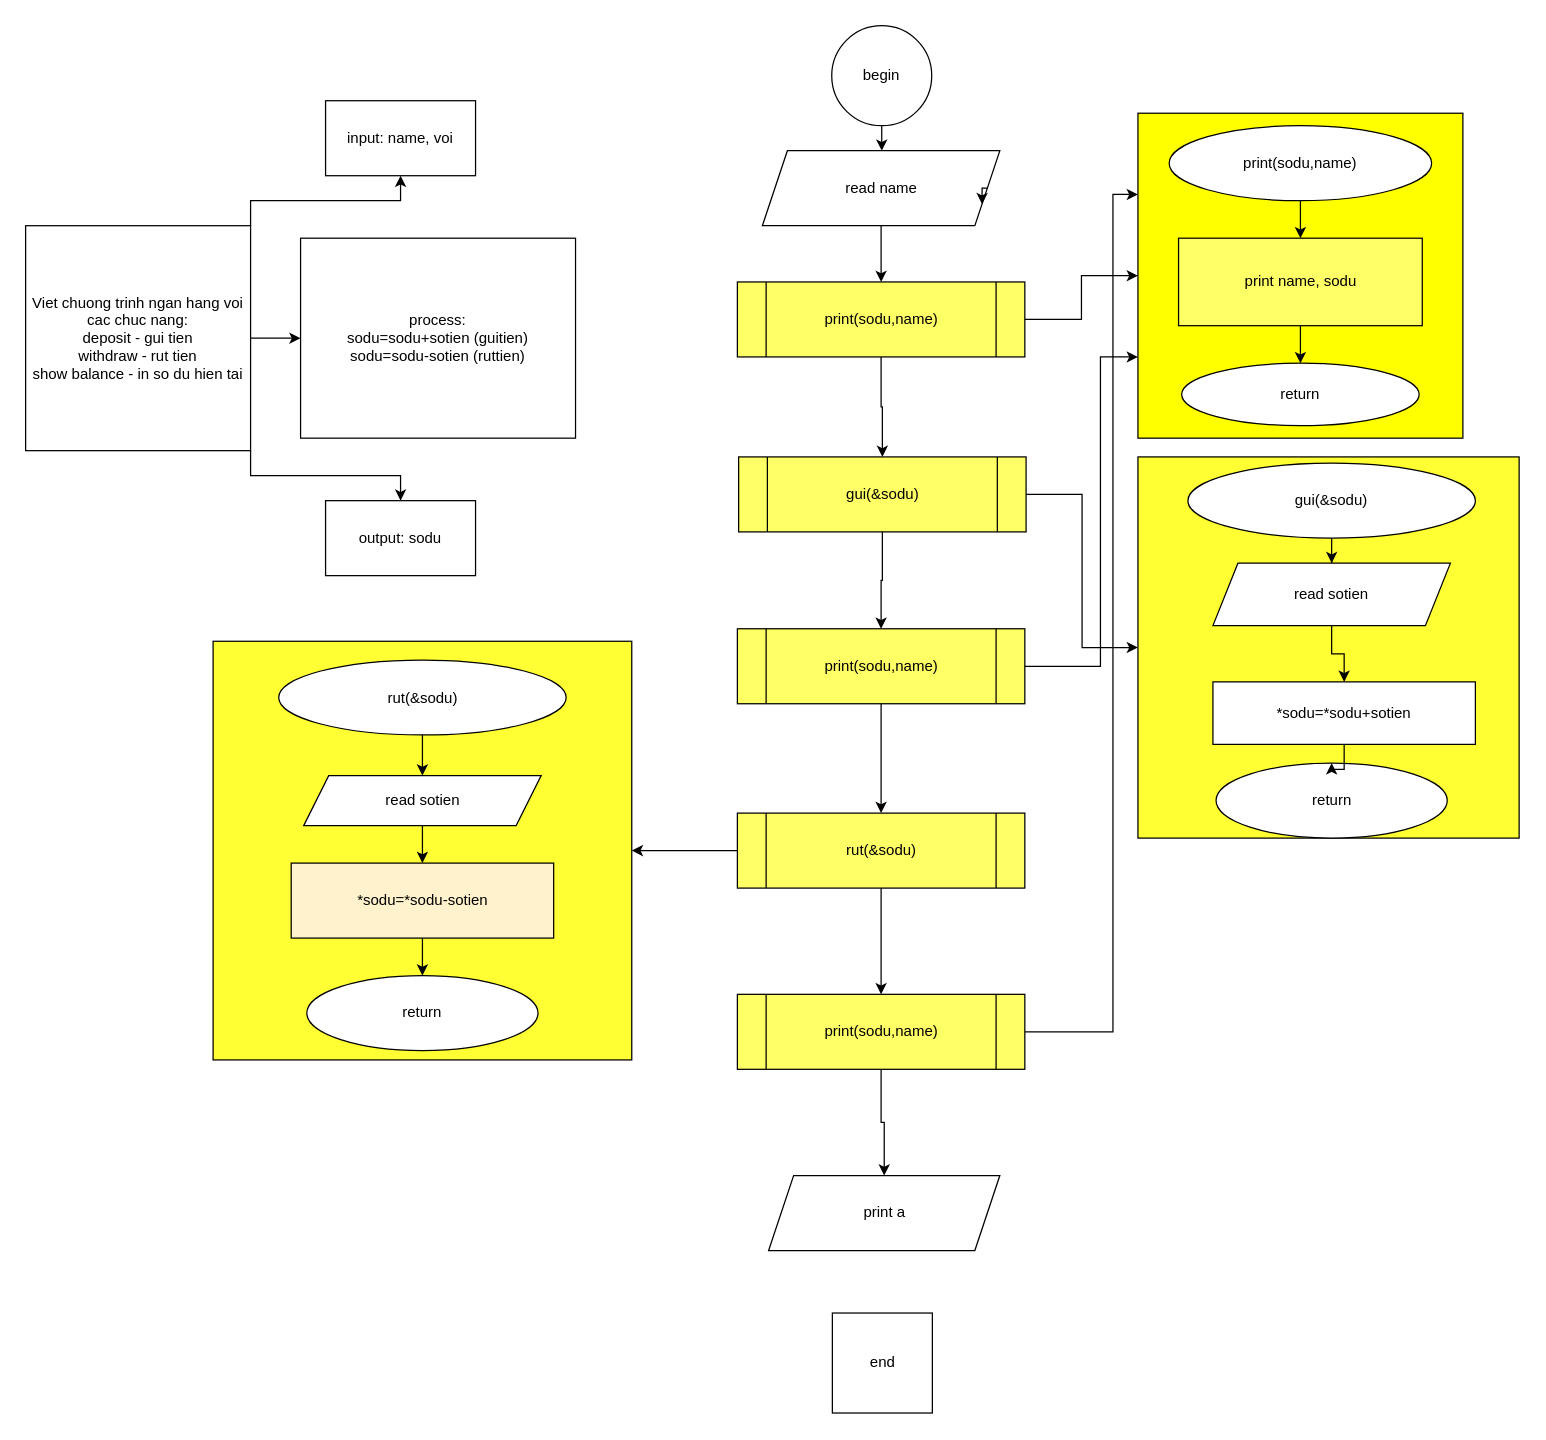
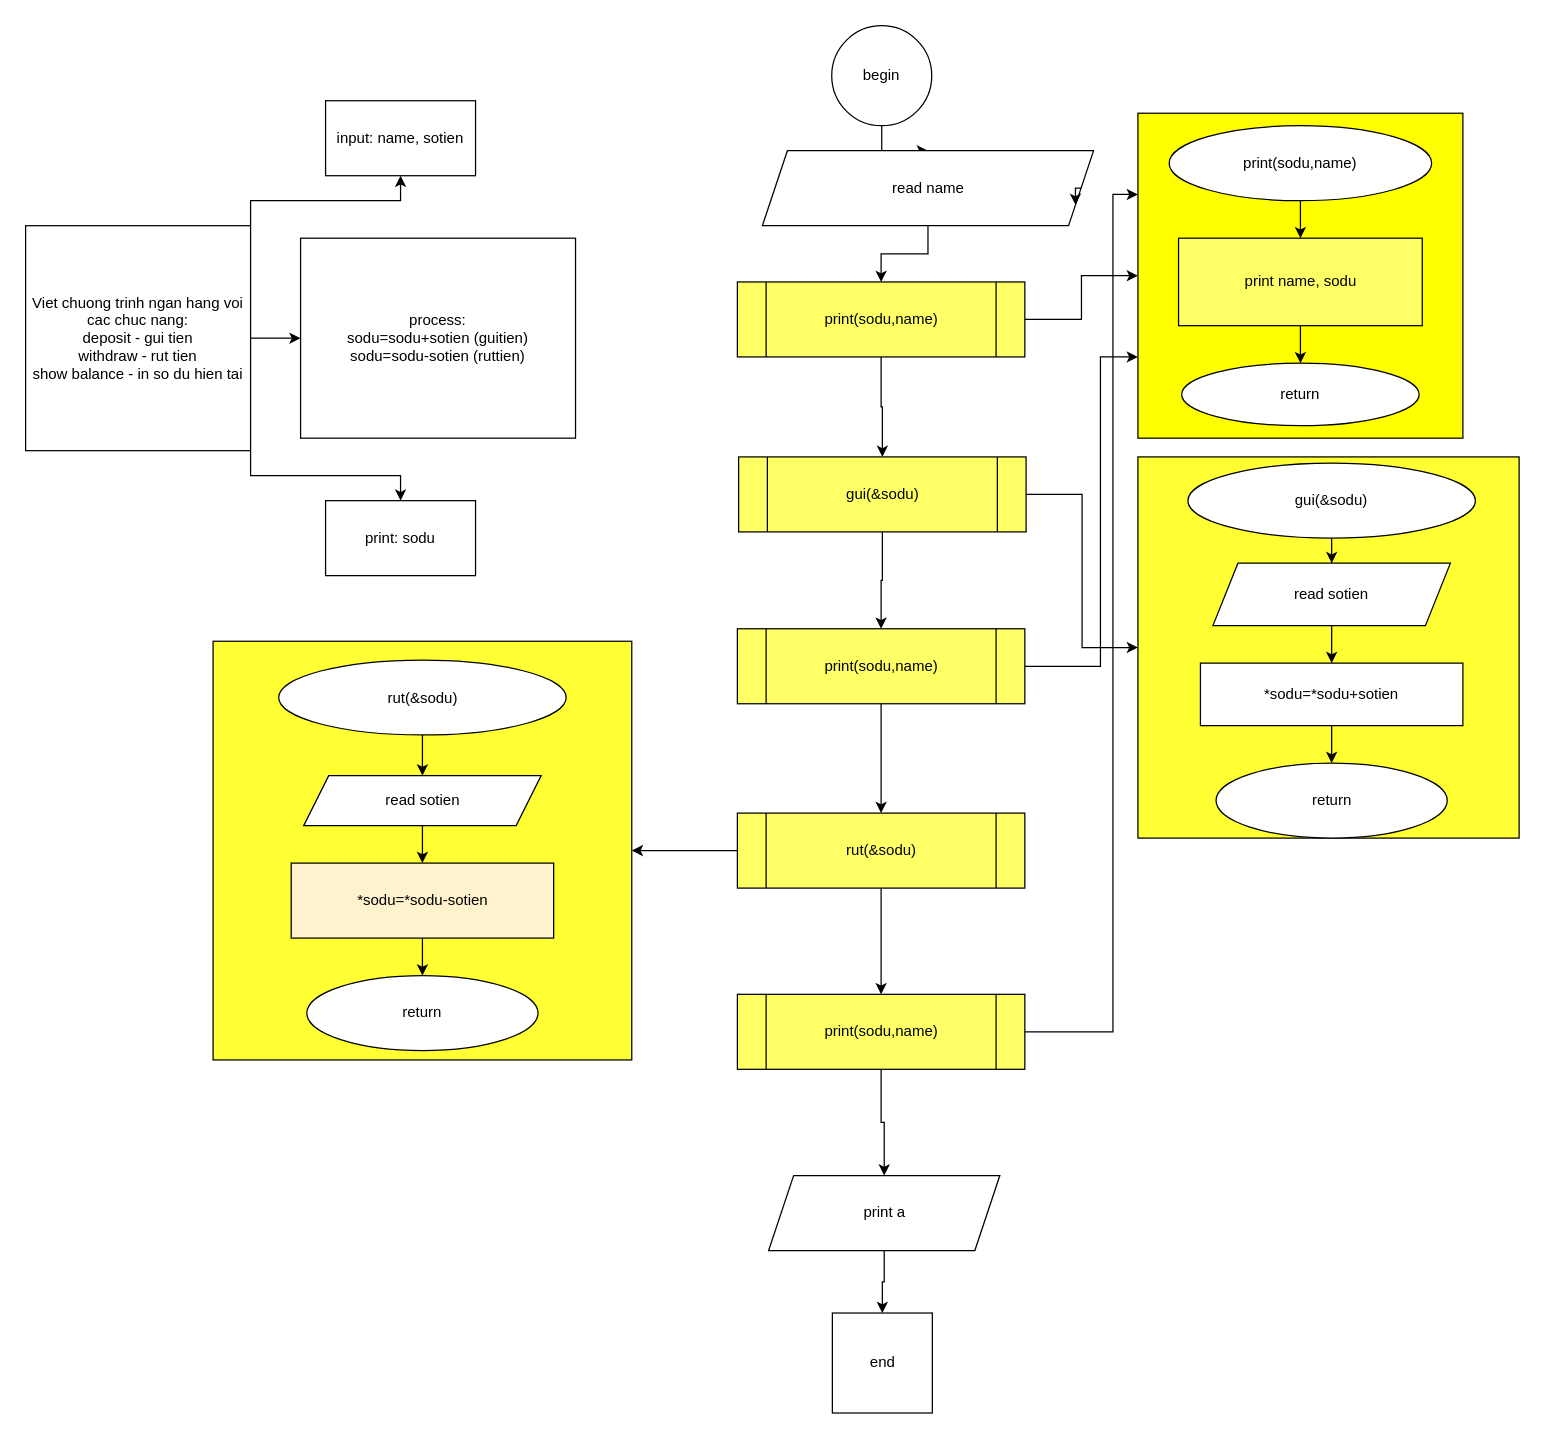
(401, 138) -> (401, 138)
(881, 188) -> (928, 188)
(401, 538) -> (401, 538)
(1344, 713) -> (1332, 694)
none -> (884, 1278)
